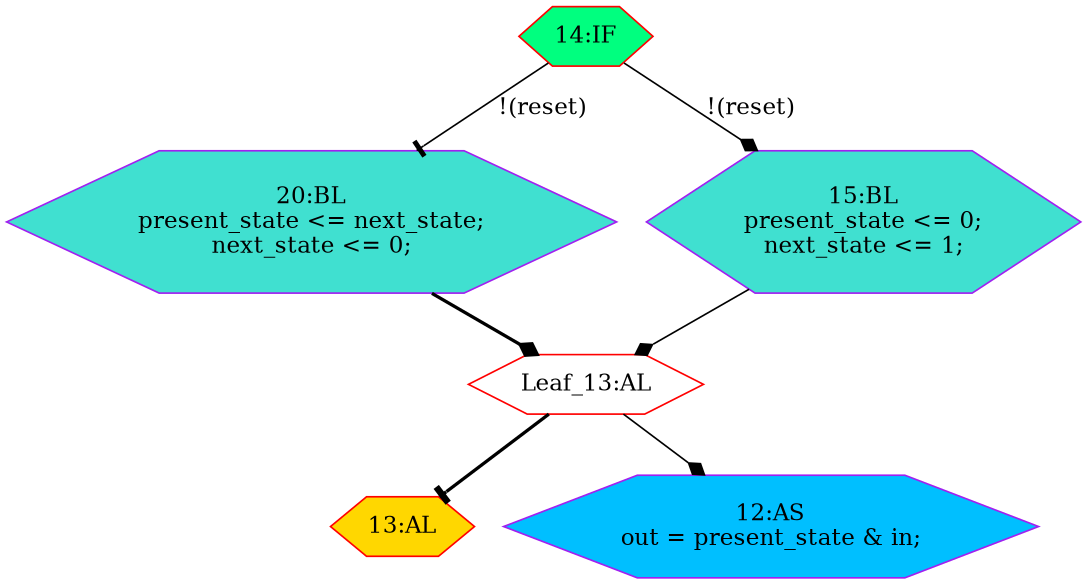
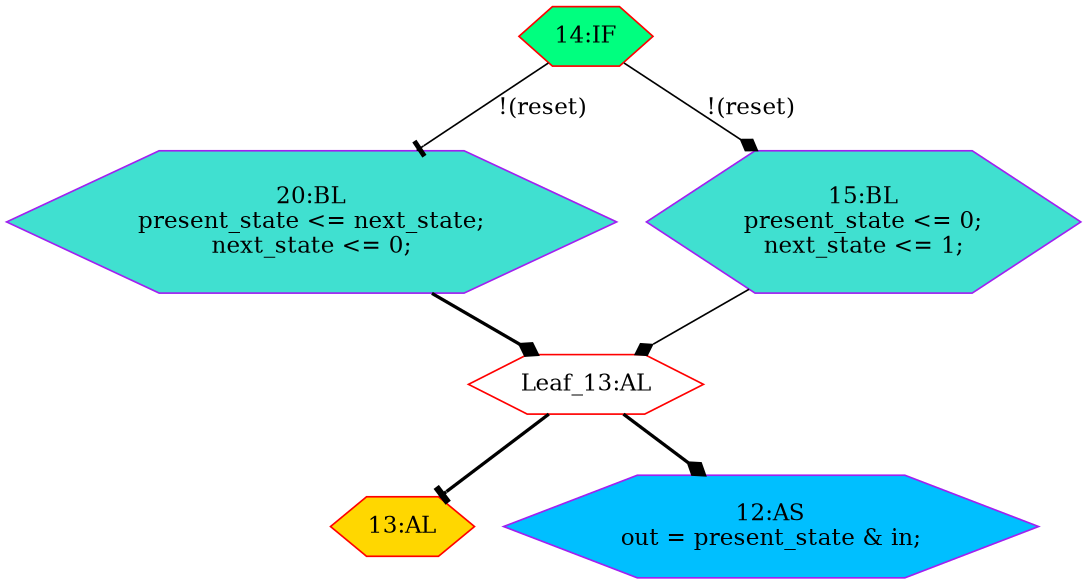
(656, 438) -> (656, 438)
